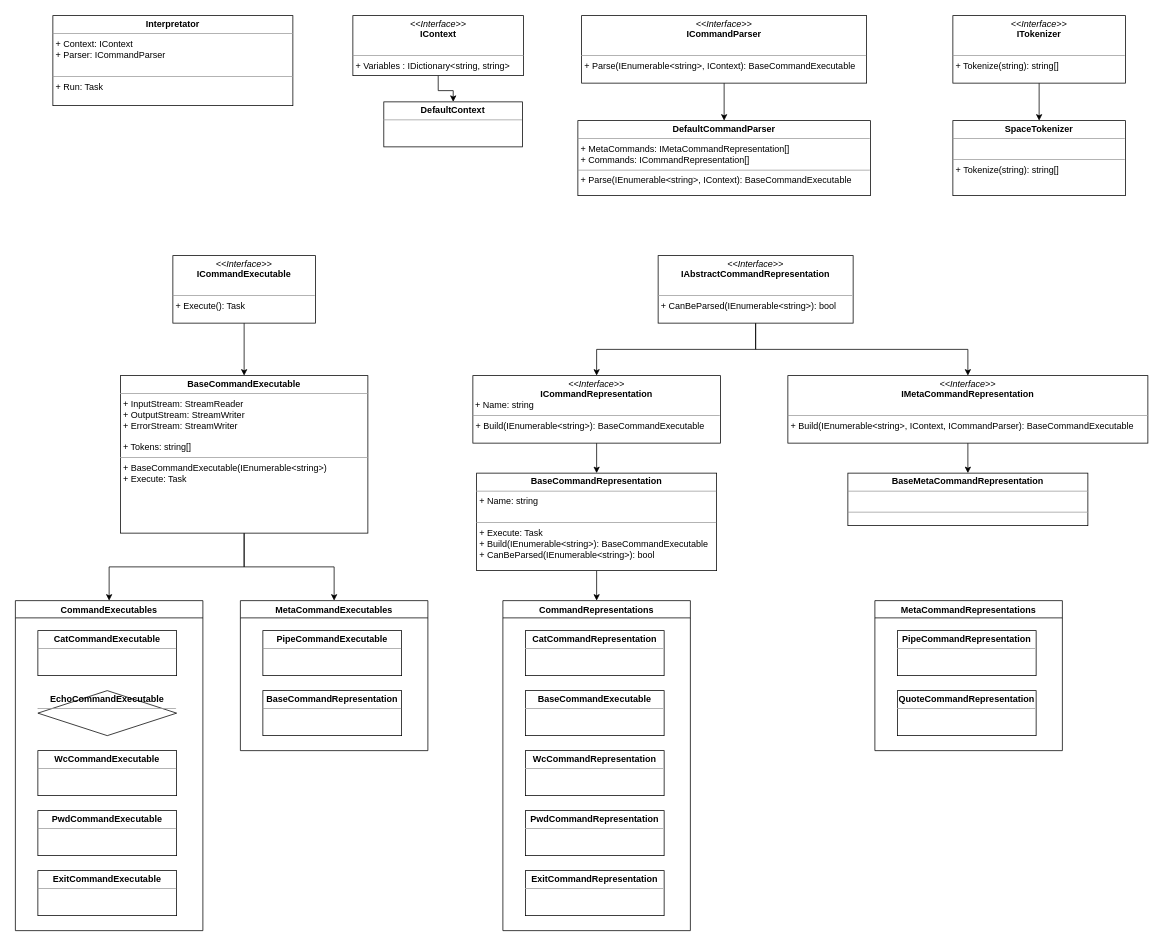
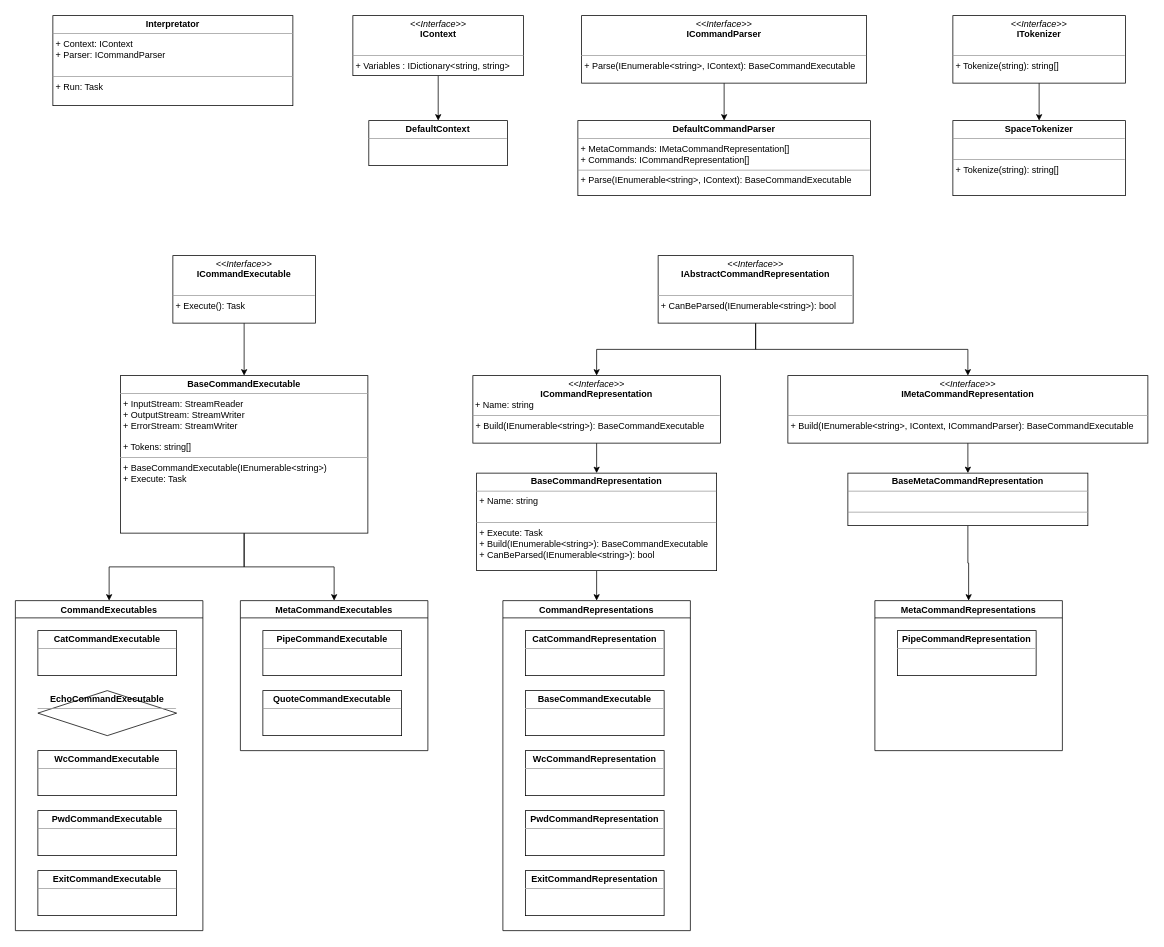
(453, 124) -> (438, 143)
none -> (969, 577)
(325, 696) -> (317, 696)
(967, 713) -> none
